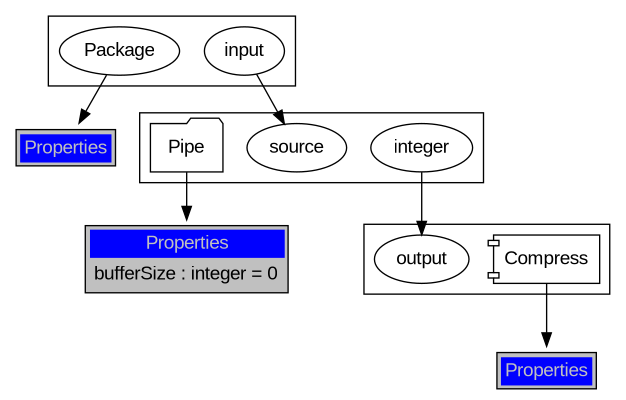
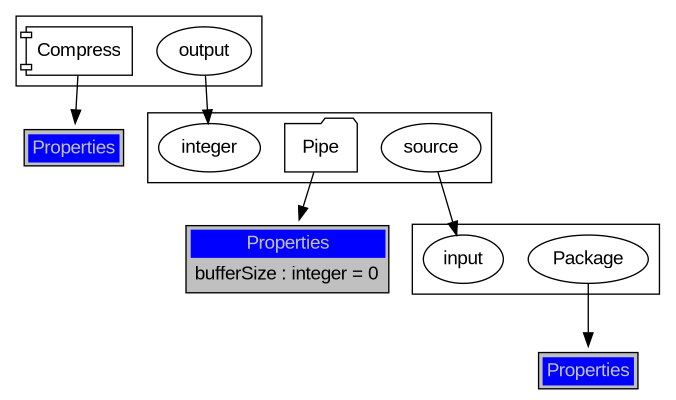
(268, 94) -> (445, 197)
(422, 197) -> (207, 95)
